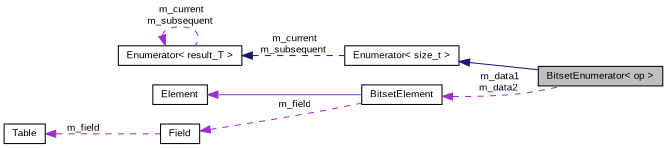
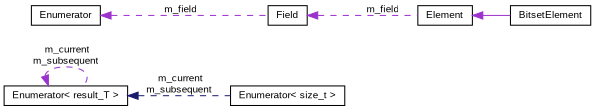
(601, 76) -> none
(286, 117) -> (368, 15)
(25, 134) -> (66, 15)
